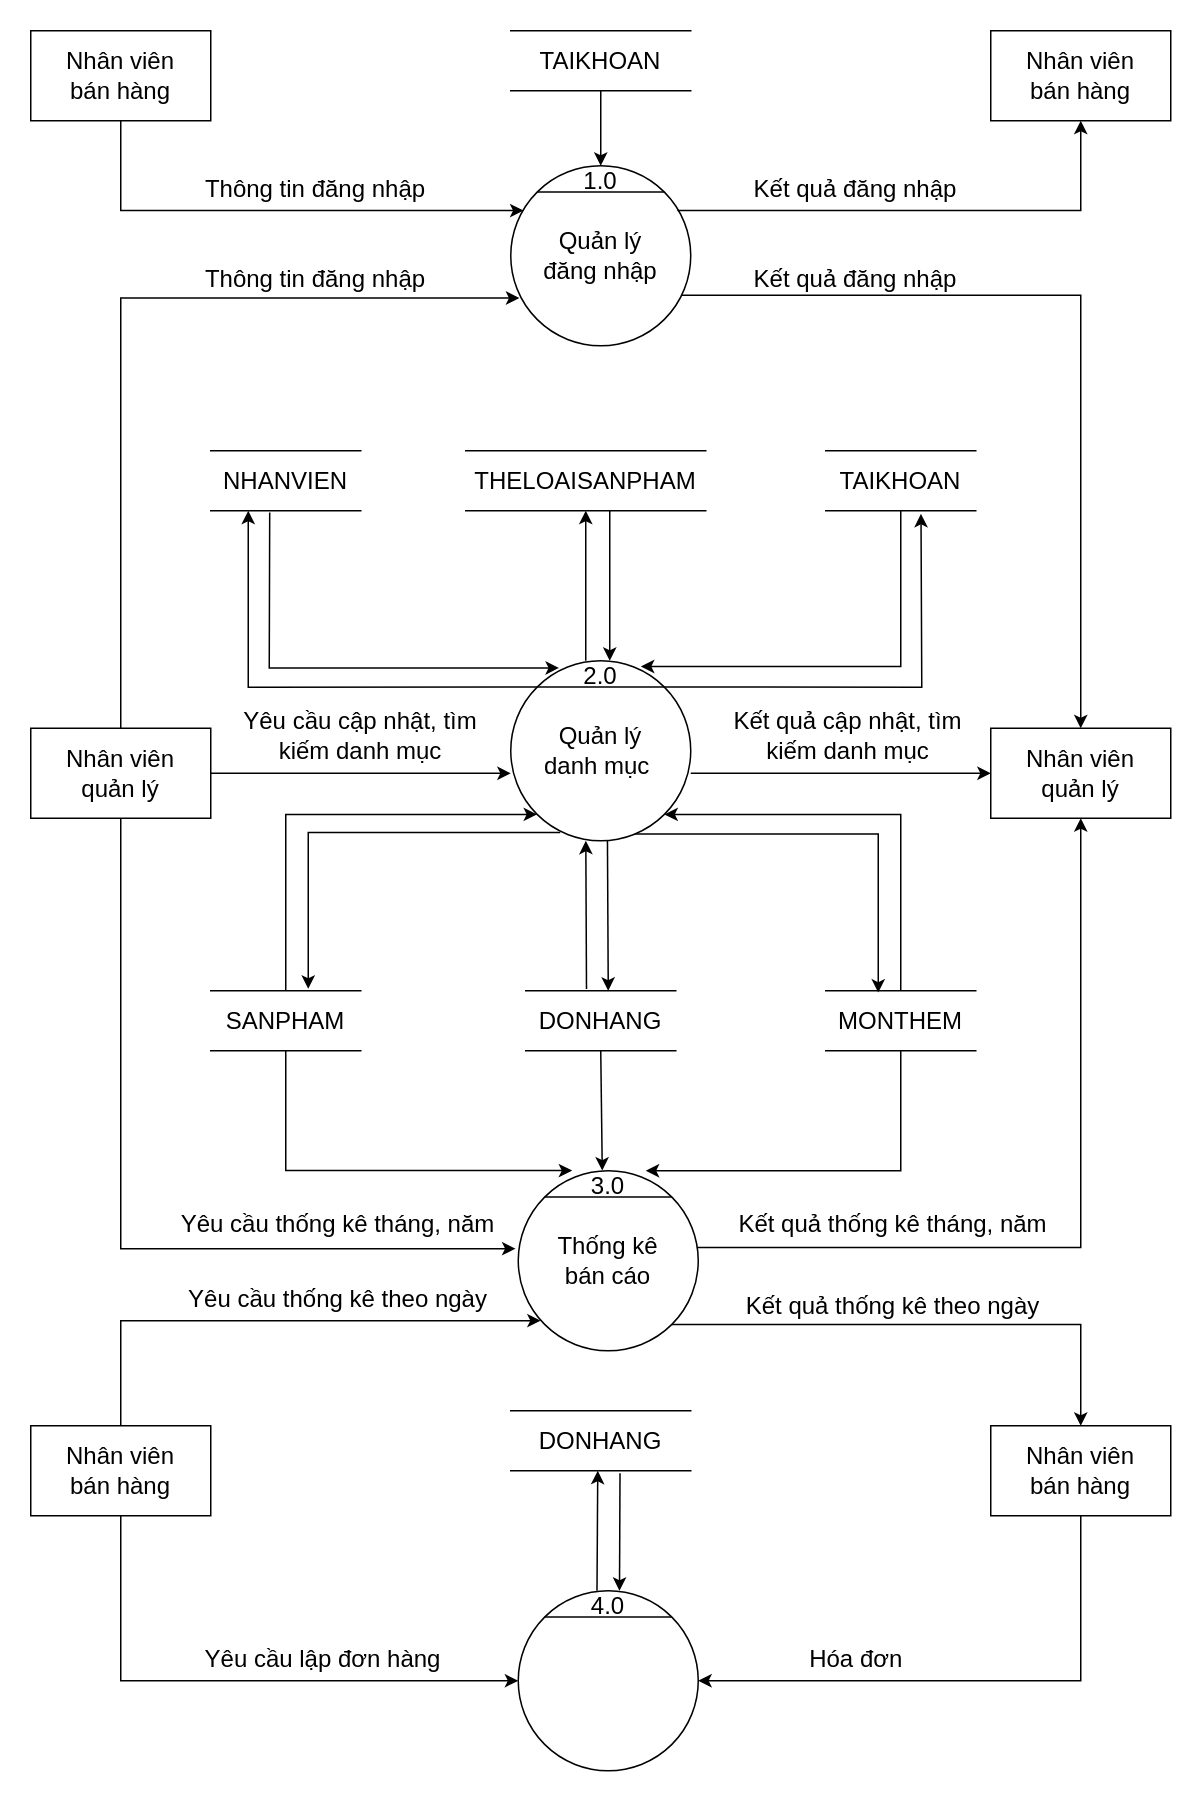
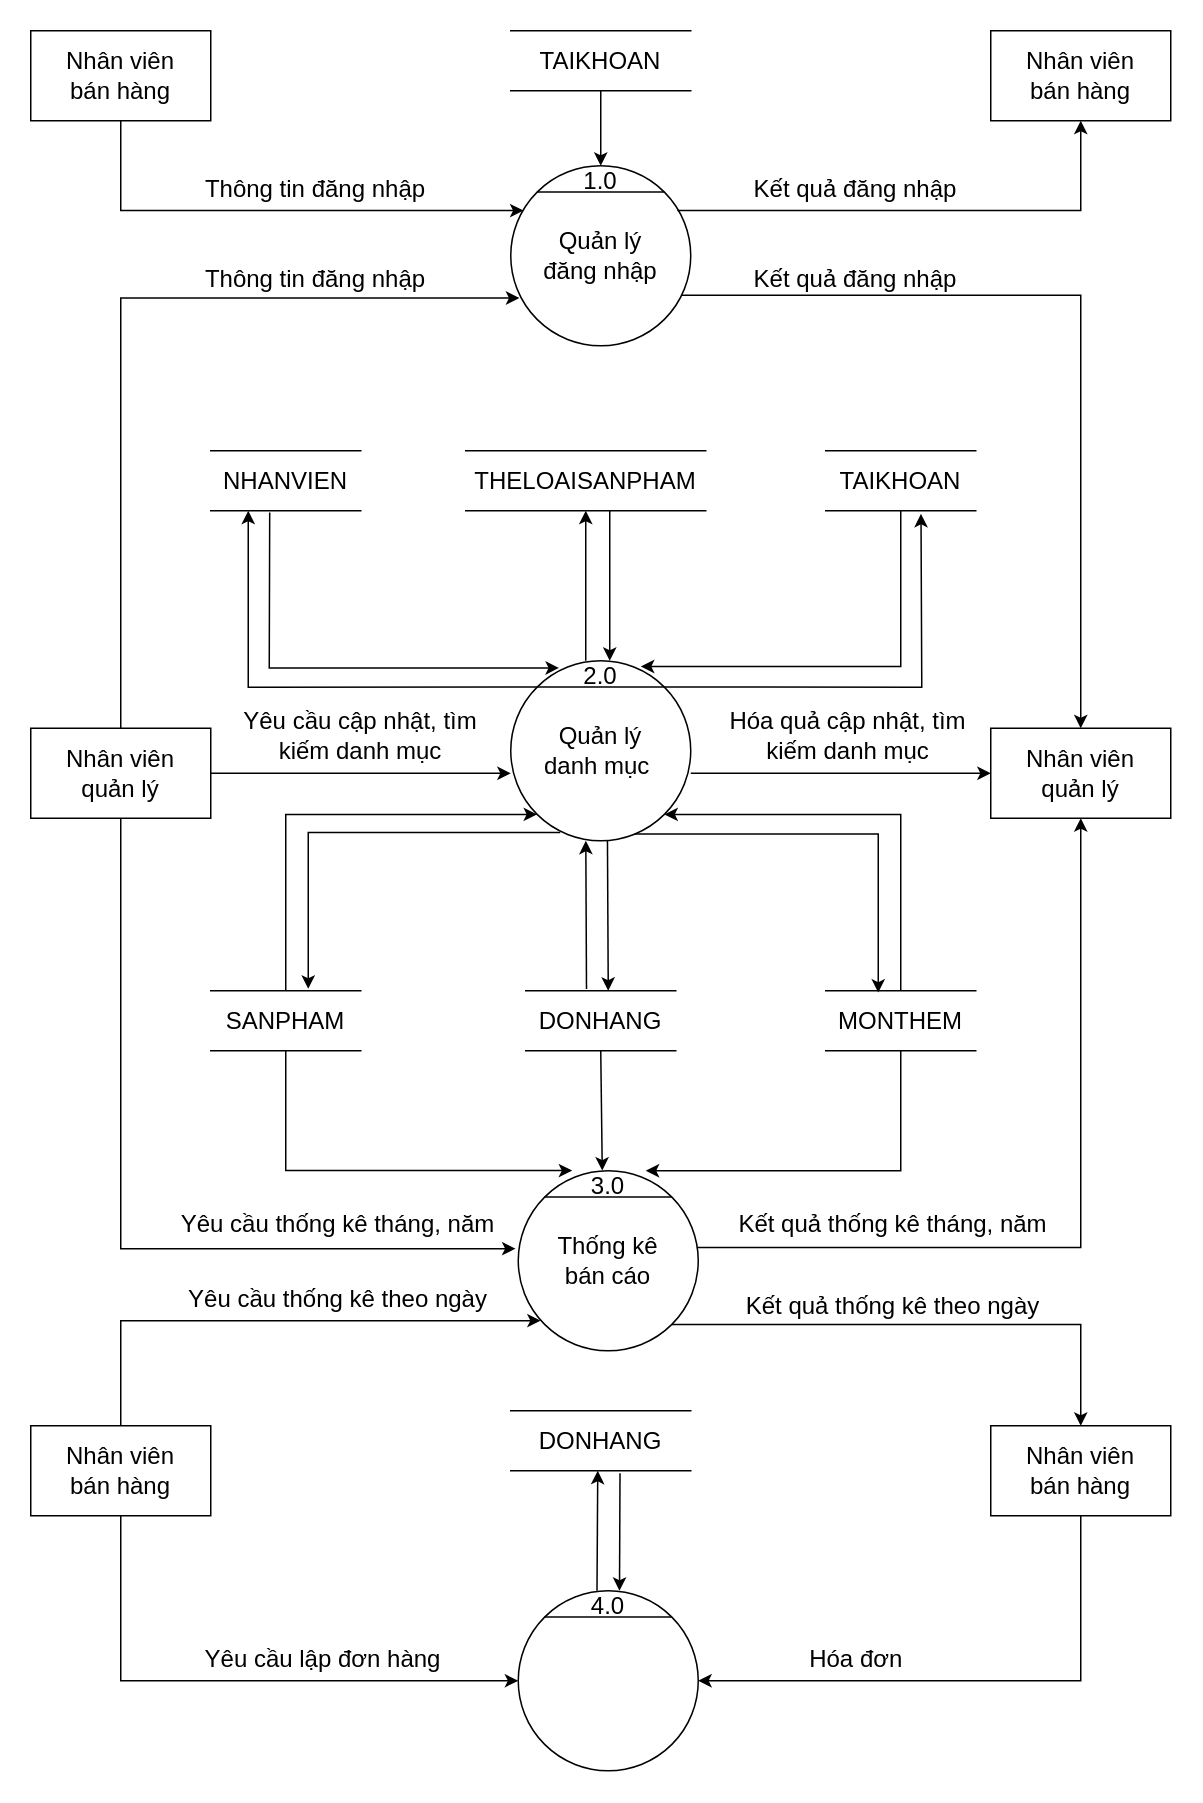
(848, 736) -> (848, 736)
